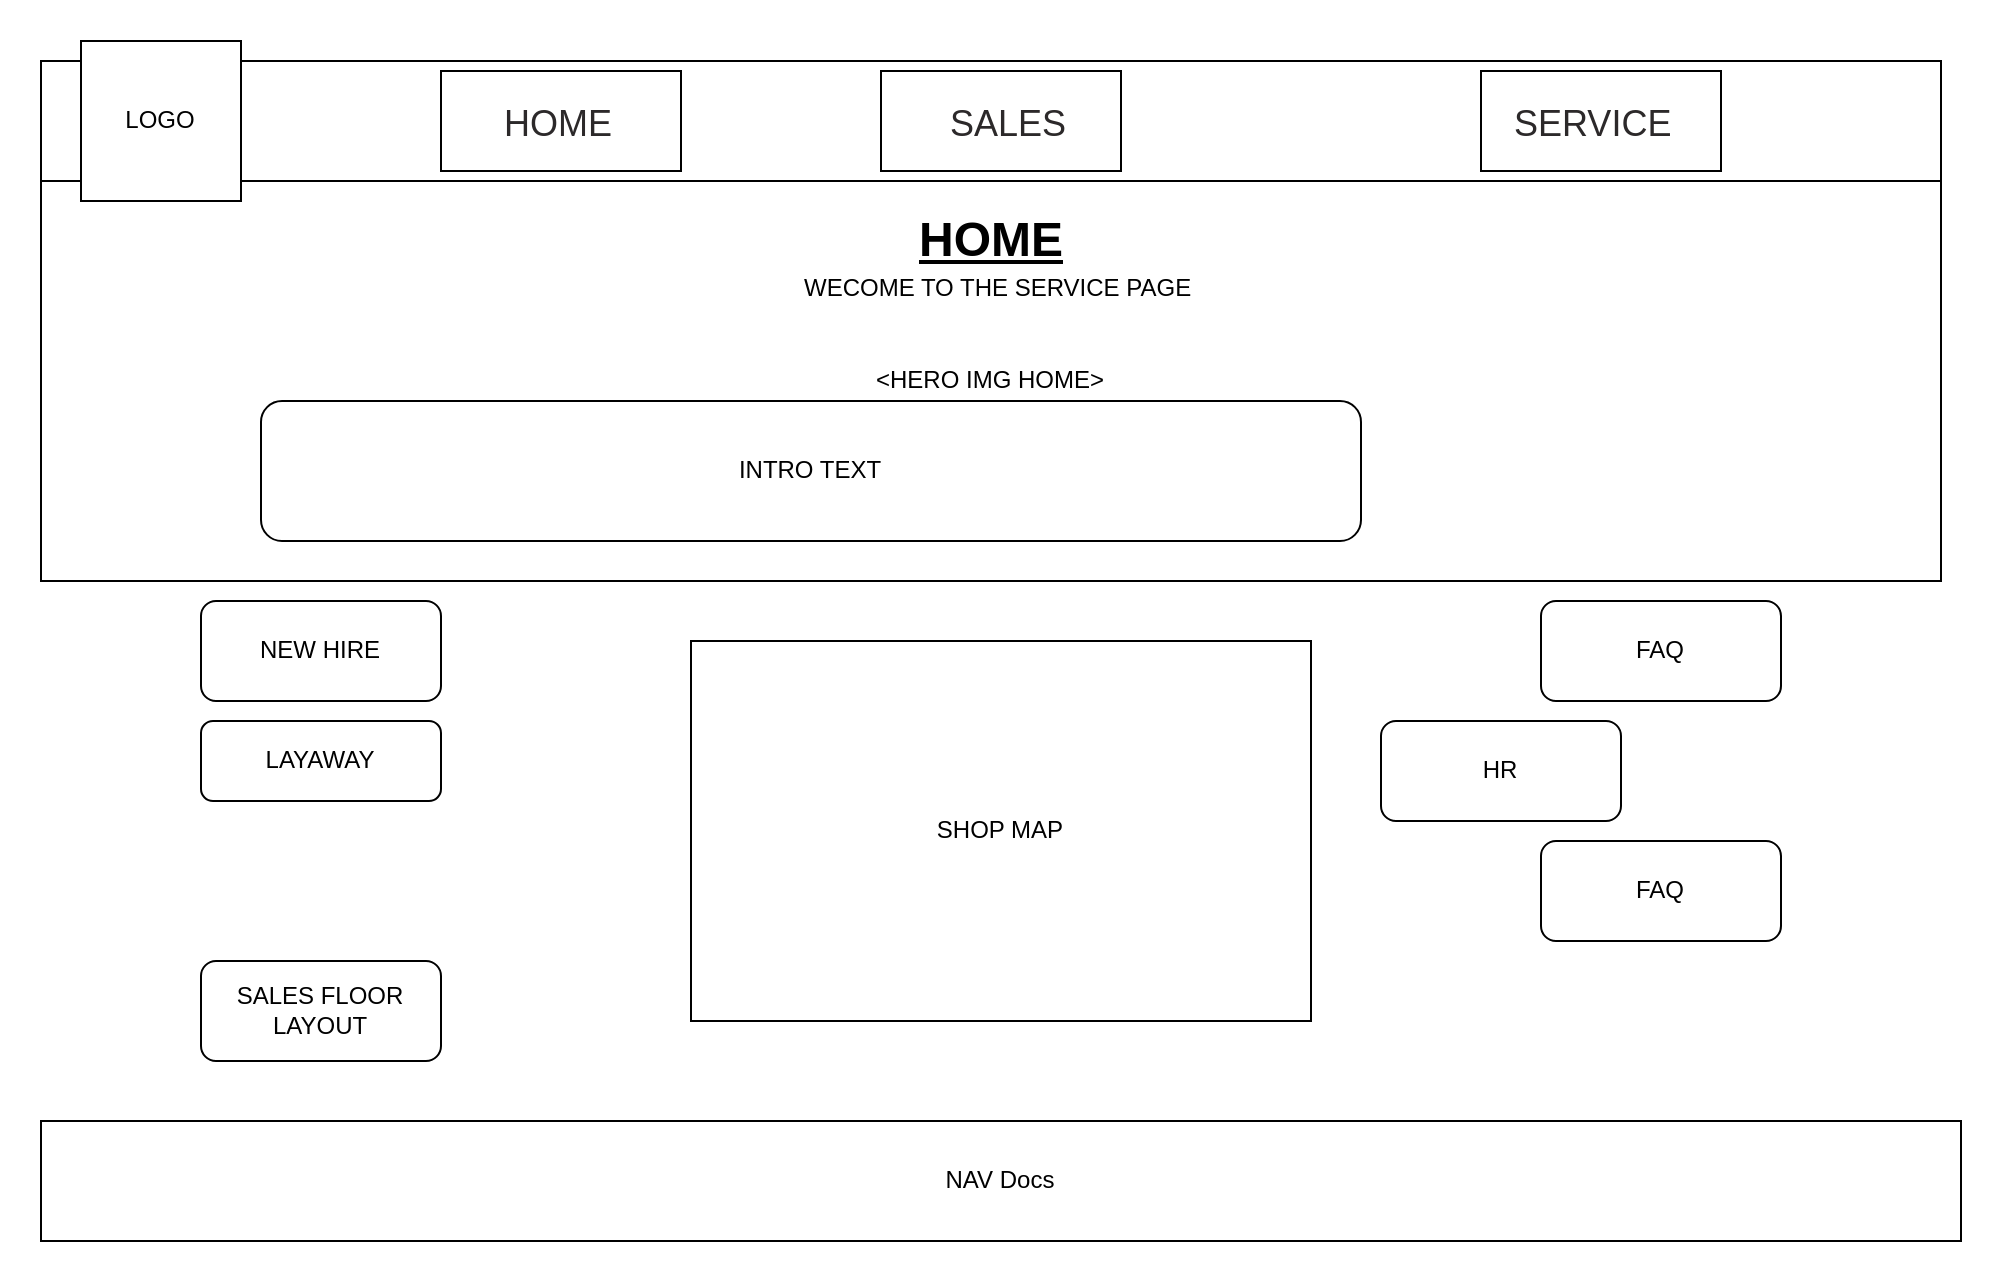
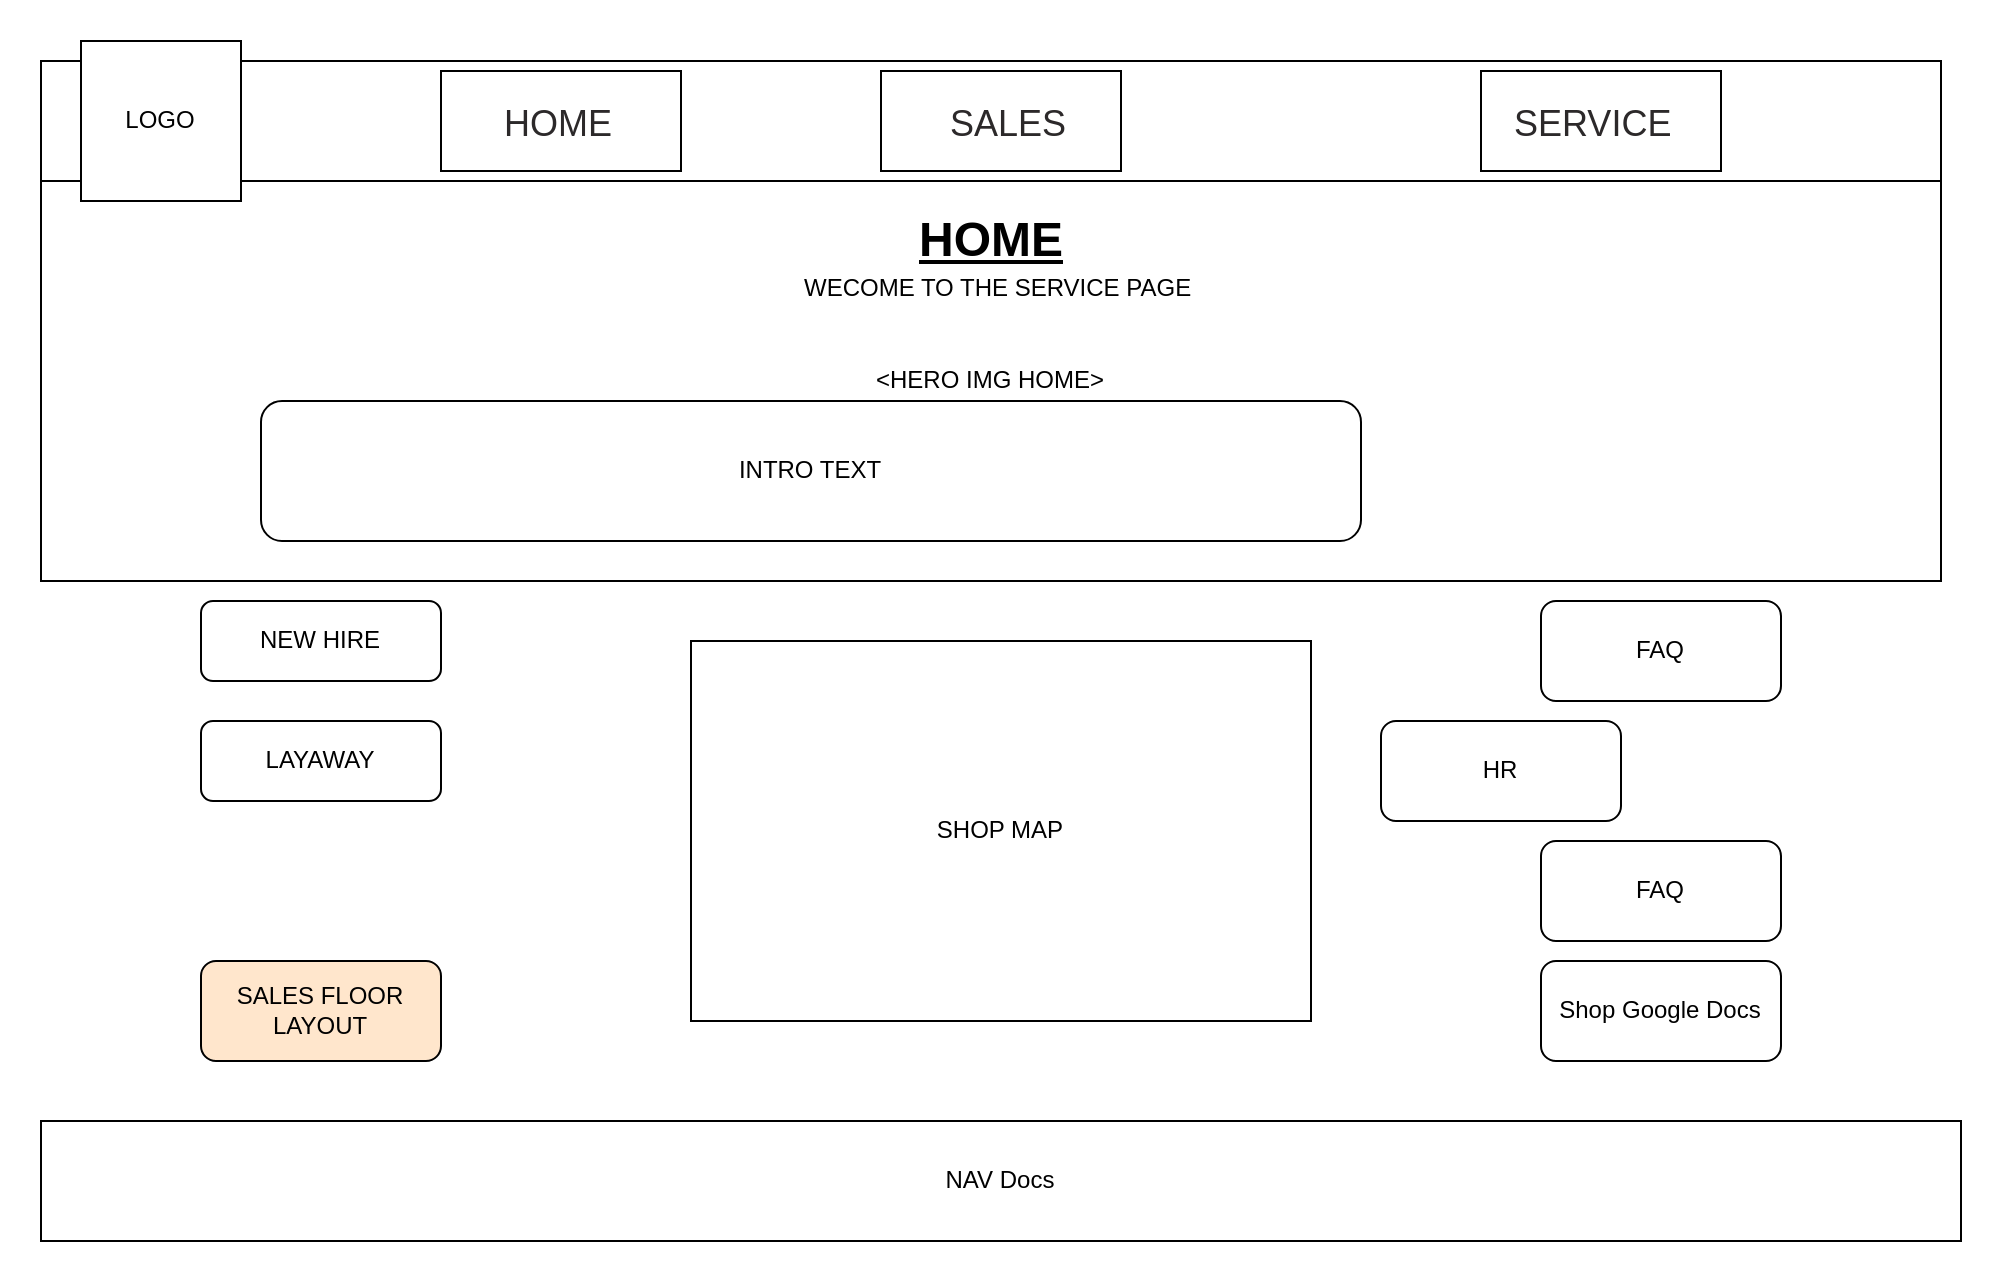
(321, 651) -> (321, 641)
(321, 1011) -> (321, 1011)
none -> (1661, 1011)
